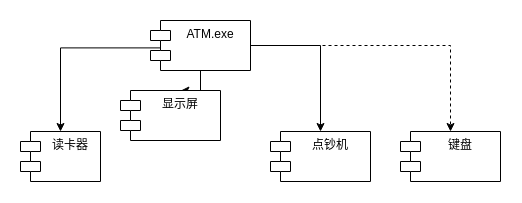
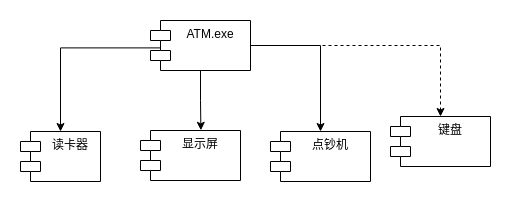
(171, 116) -> (191, 156)
(451, 157) -> (441, 142)
